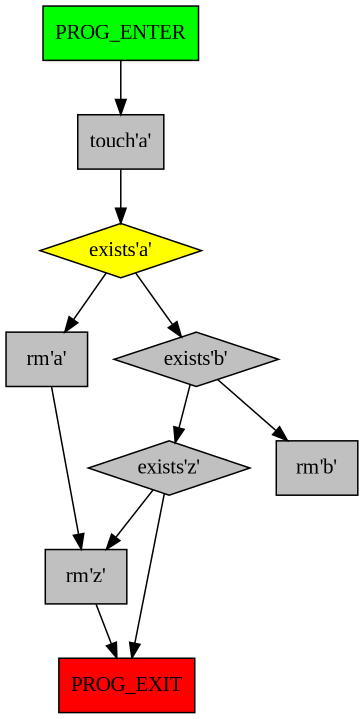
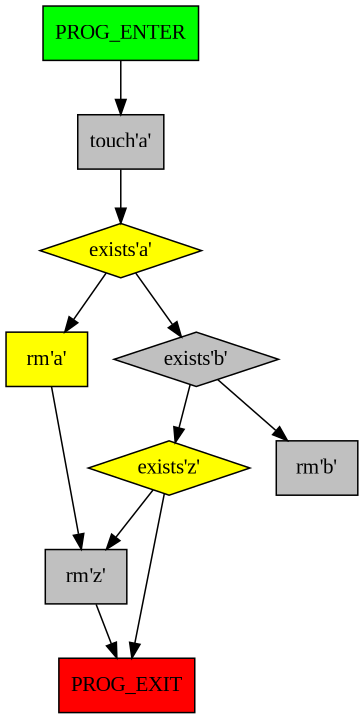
(47, 359) -> (47, 359)
(169, 468) -> (169, 468)
